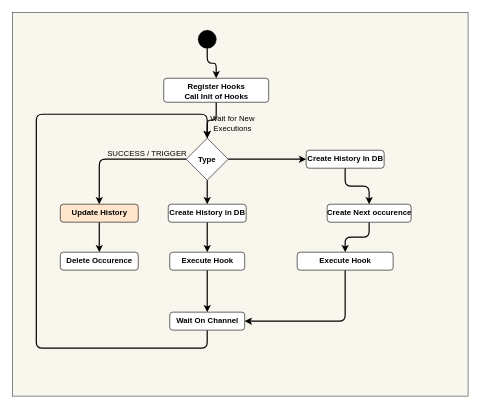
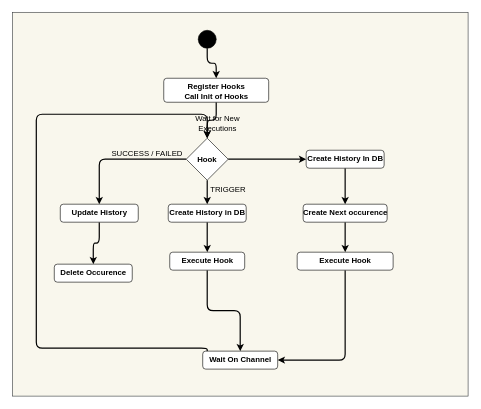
(233, 123) -> (218, 123)
(147, 153) -> (147, 153)
(207, 160) -> (207, 160)
none -> (228, 189)
(99, 213) -> (99, 213)
(369, 213) -> (345, 213)
(99, 261) -> (93, 273)
(207, 321) -> (240, 360)
